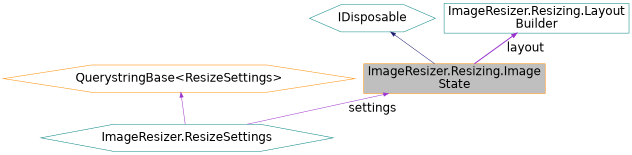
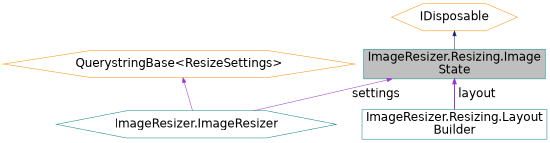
(372, 18) -> (454, 17)
(494, 50) -> (454, 97)
(454, 79) -> (454, 64)
(187, 138) -> (196, 124)
